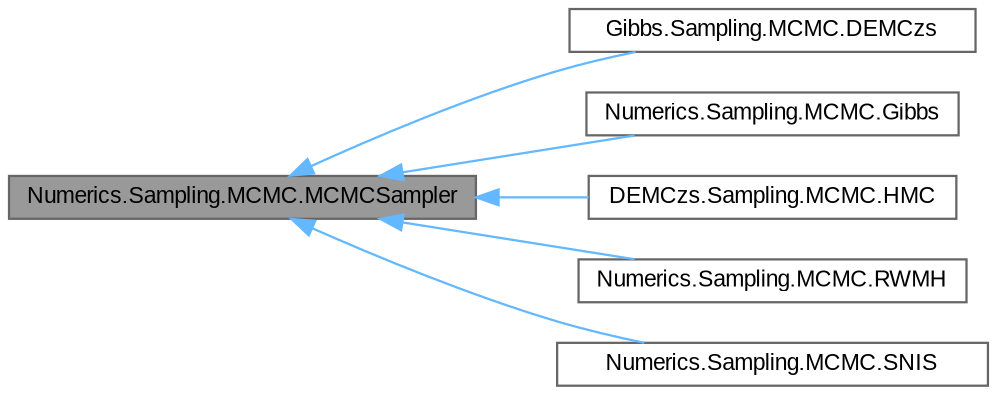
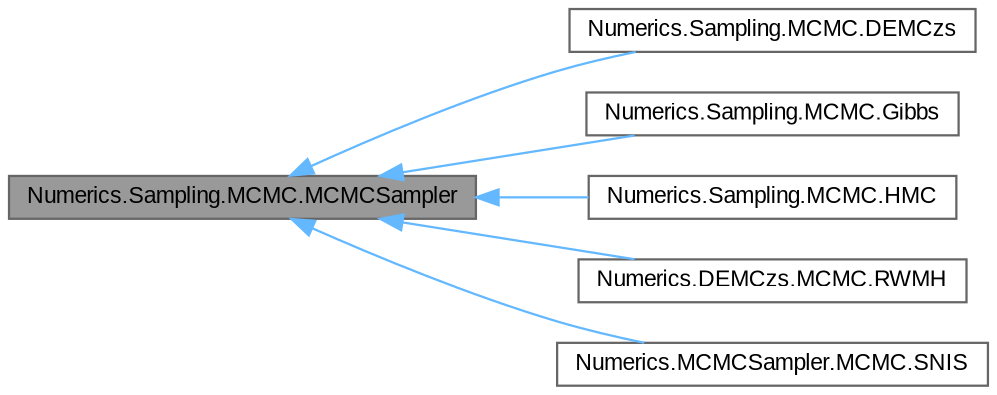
(773, 30) -> (773, 30)
(773, 197) -> (773, 197)
(773, 281) -> (773, 281)
(773, 364) -> (773, 364)
